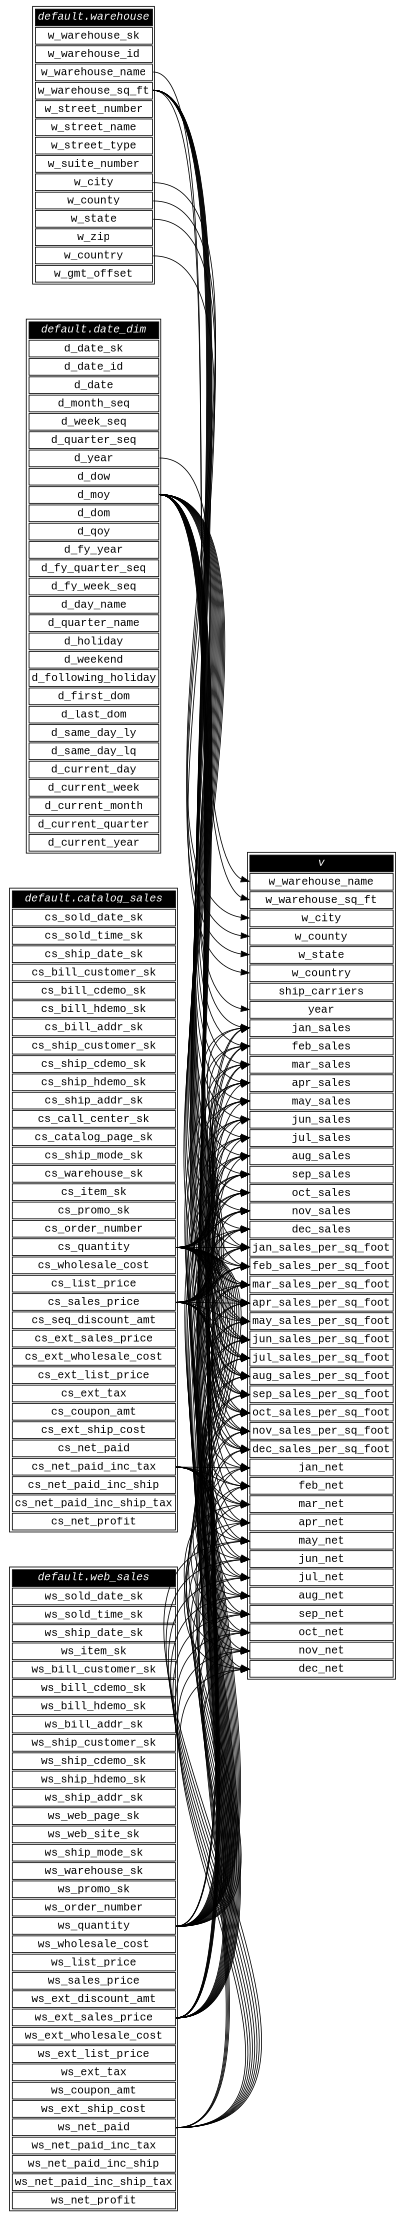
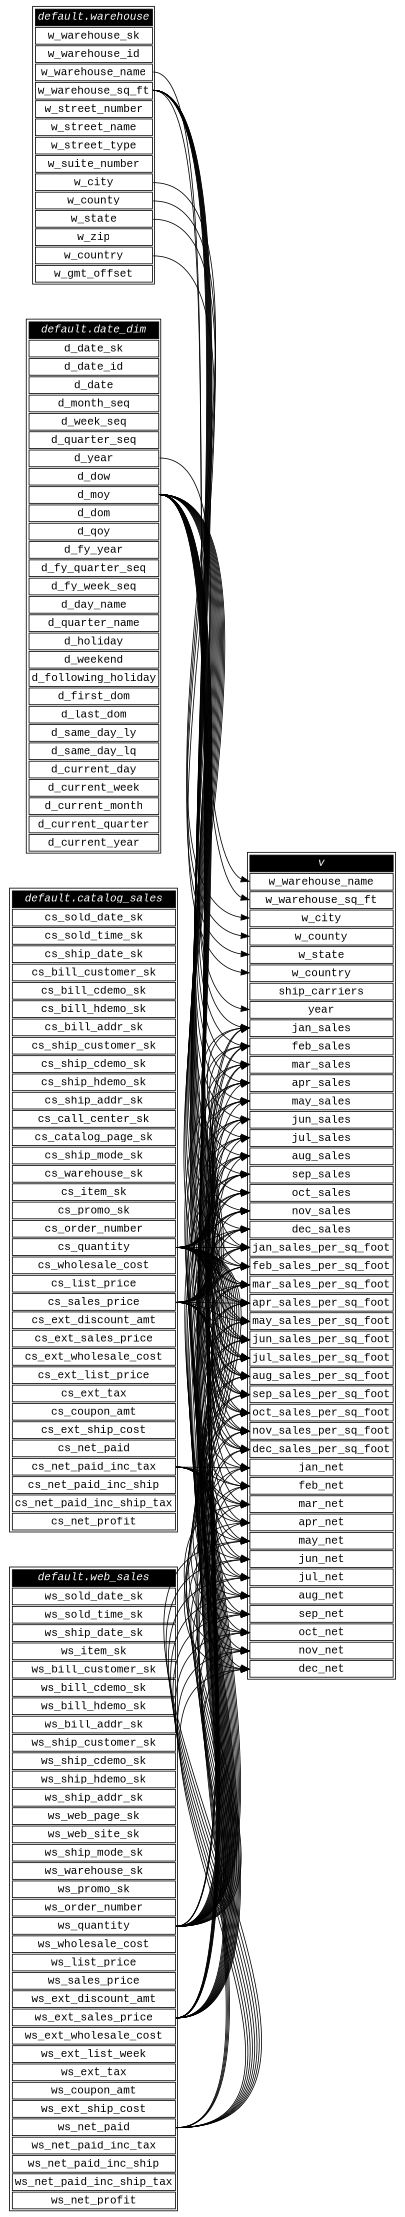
(94, 1320) -> (94, 1320)
(94, 2054) -> (94, 2054)
